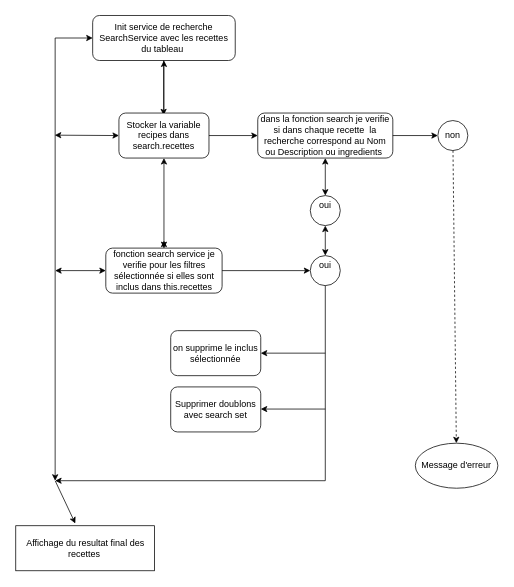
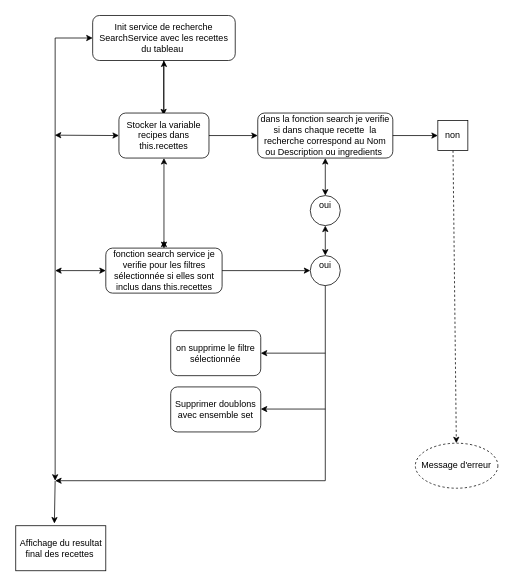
(164, 135) -> (164, 135)
(453, 135) -> (453, 135)
(216, 353) -> (216, 353)
(216, 409) -> (216, 409)
(456, 465) -> (456, 465)
(85, 548) -> (61, 548)
